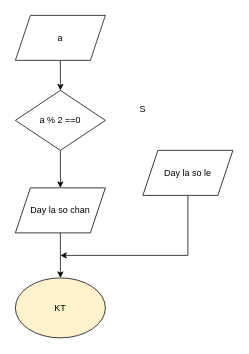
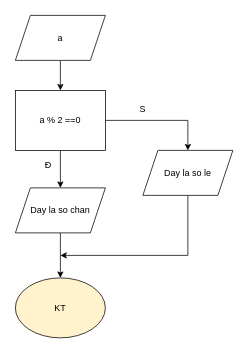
(60, 120) -> (60, 120)
none -> (148, 120)
none -> (48, 165)
